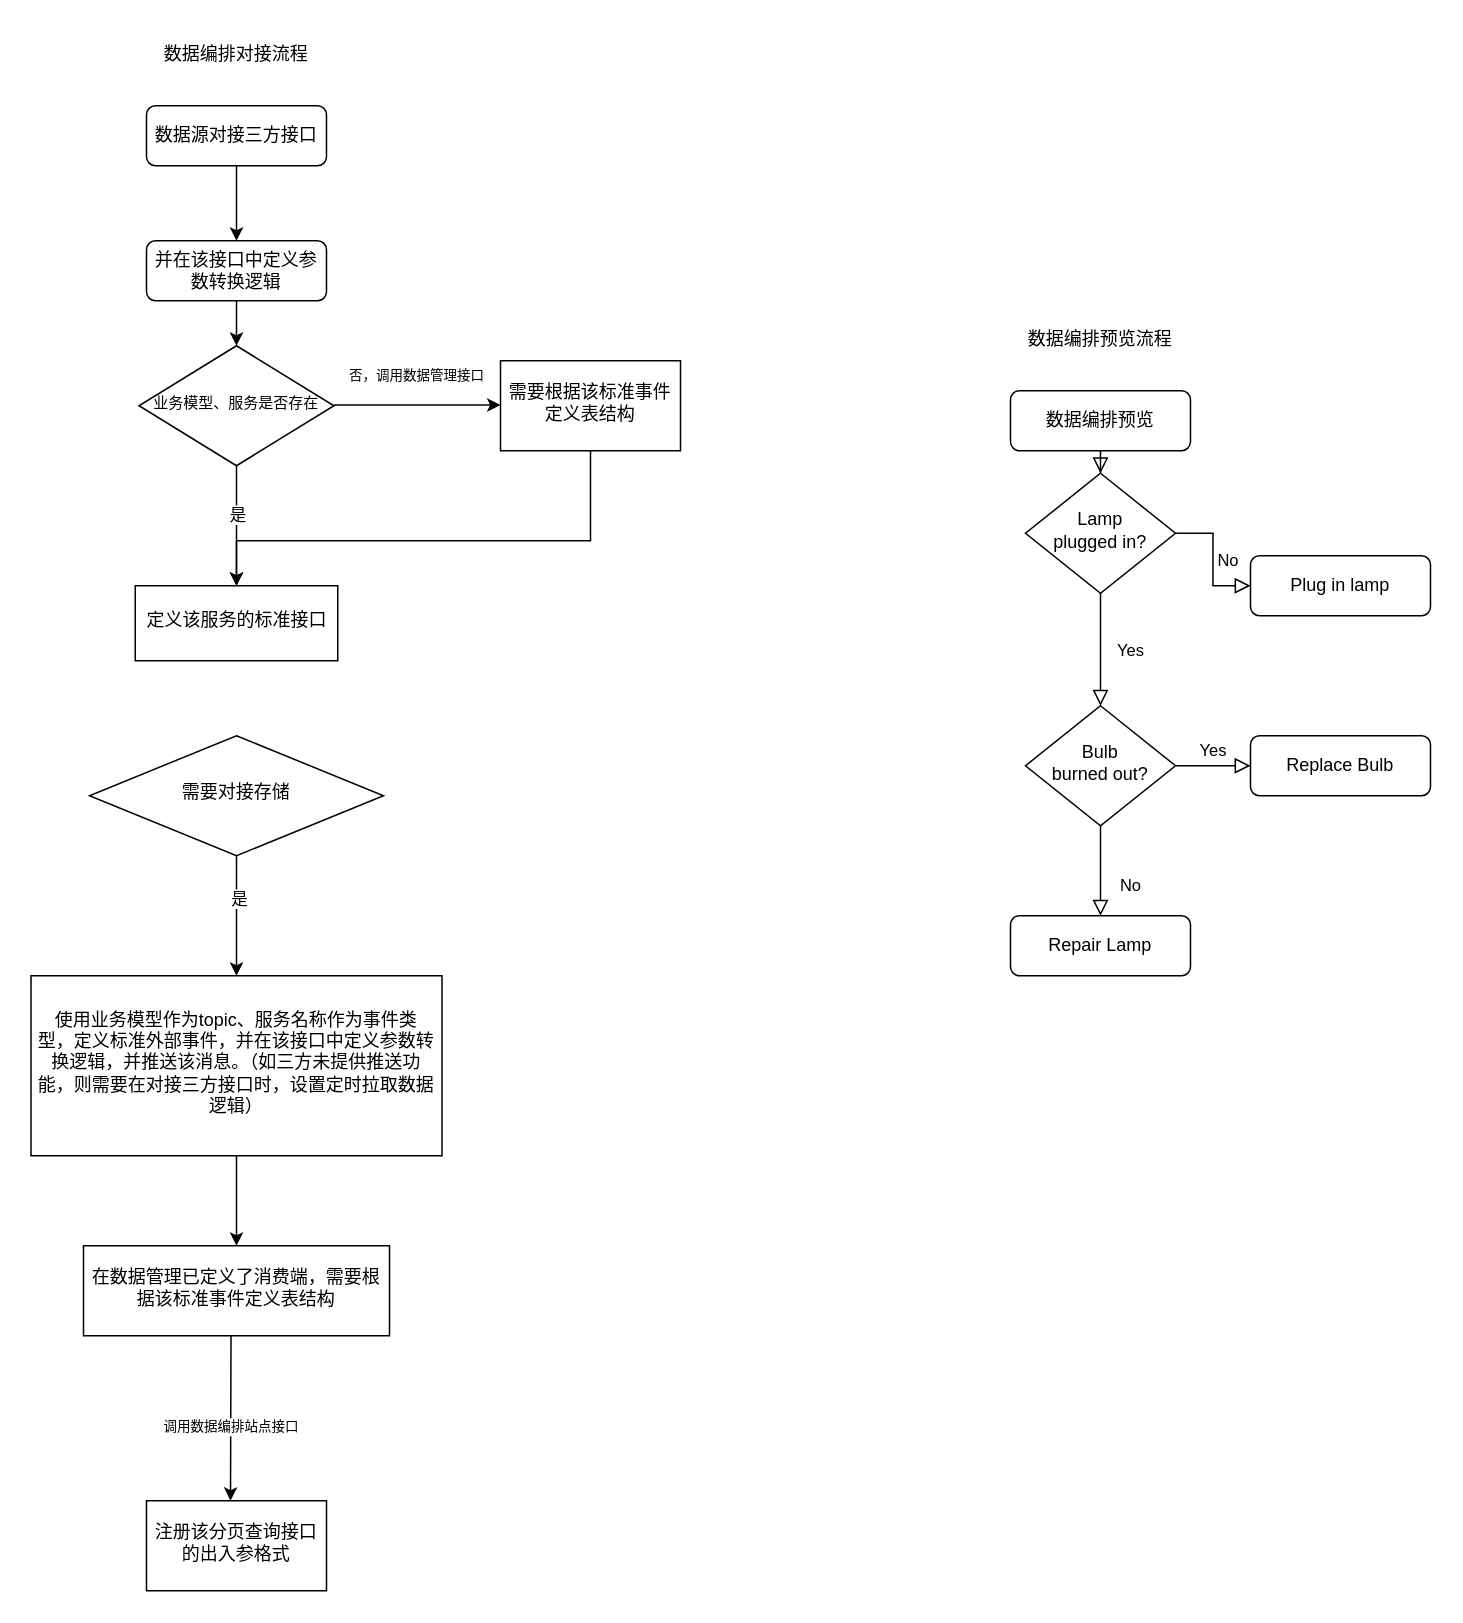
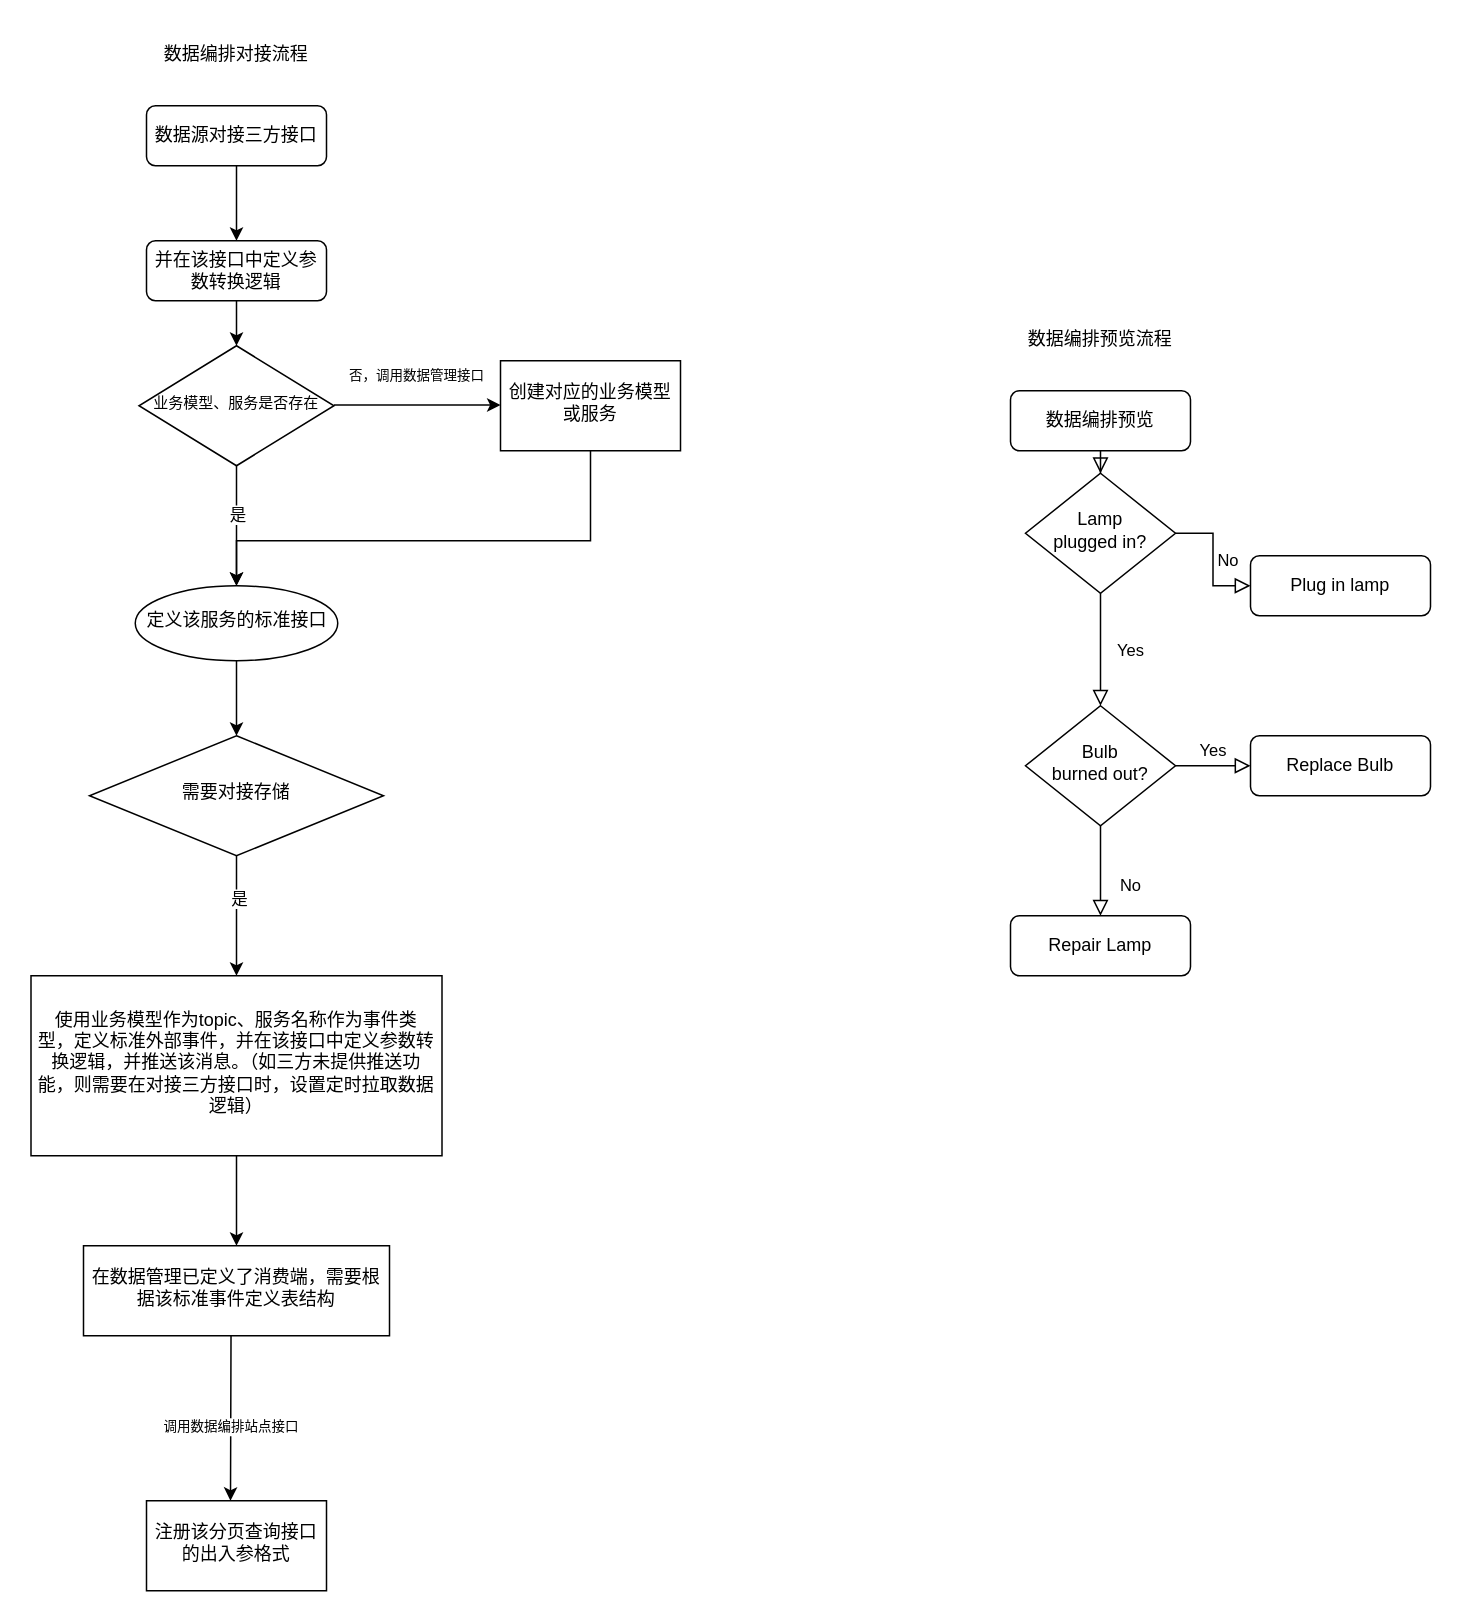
(590, 403) -> (590, 403)
(236, 623) -> (236, 623)
none -> (236, 693)
